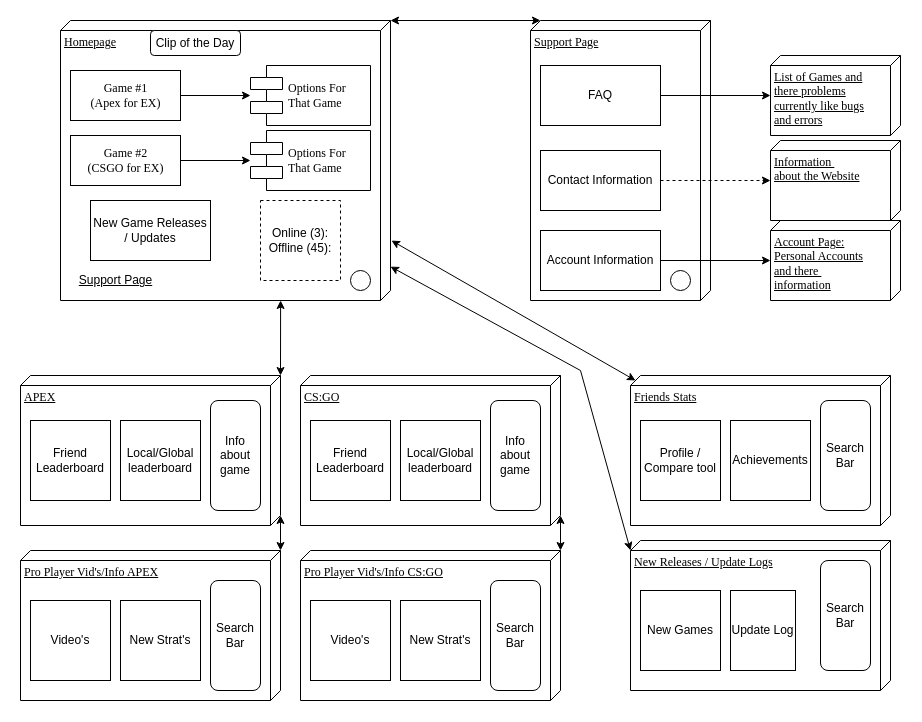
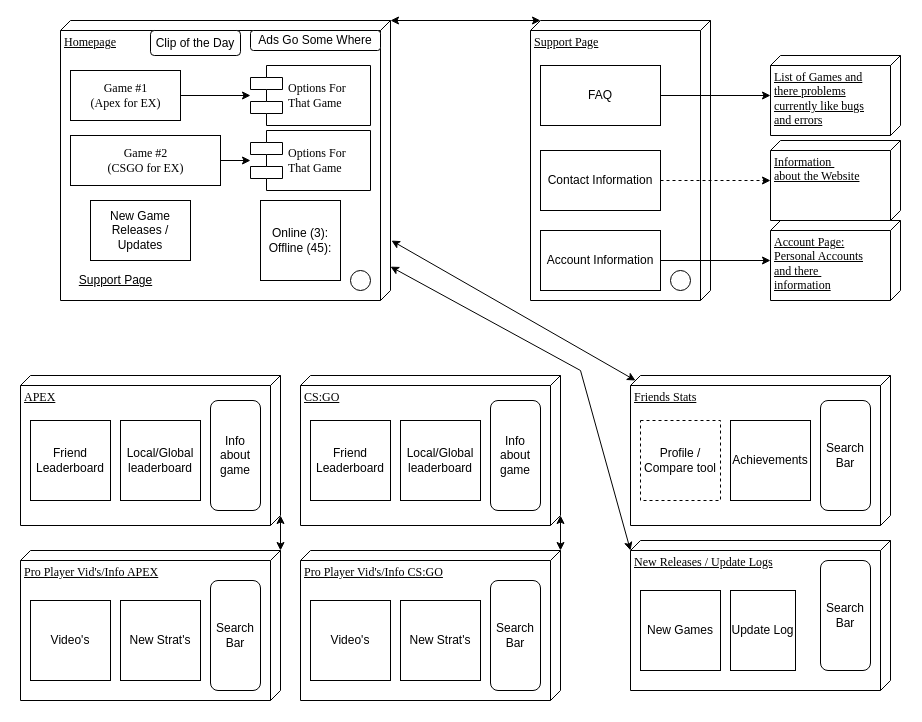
none -> (316, 41)
(126, 161) -> (146, 161)
(151, 231) -> (141, 231)
(301, 241) -> (301, 241)
(281, 338) -> none
(681, 461) -> (681, 461)
